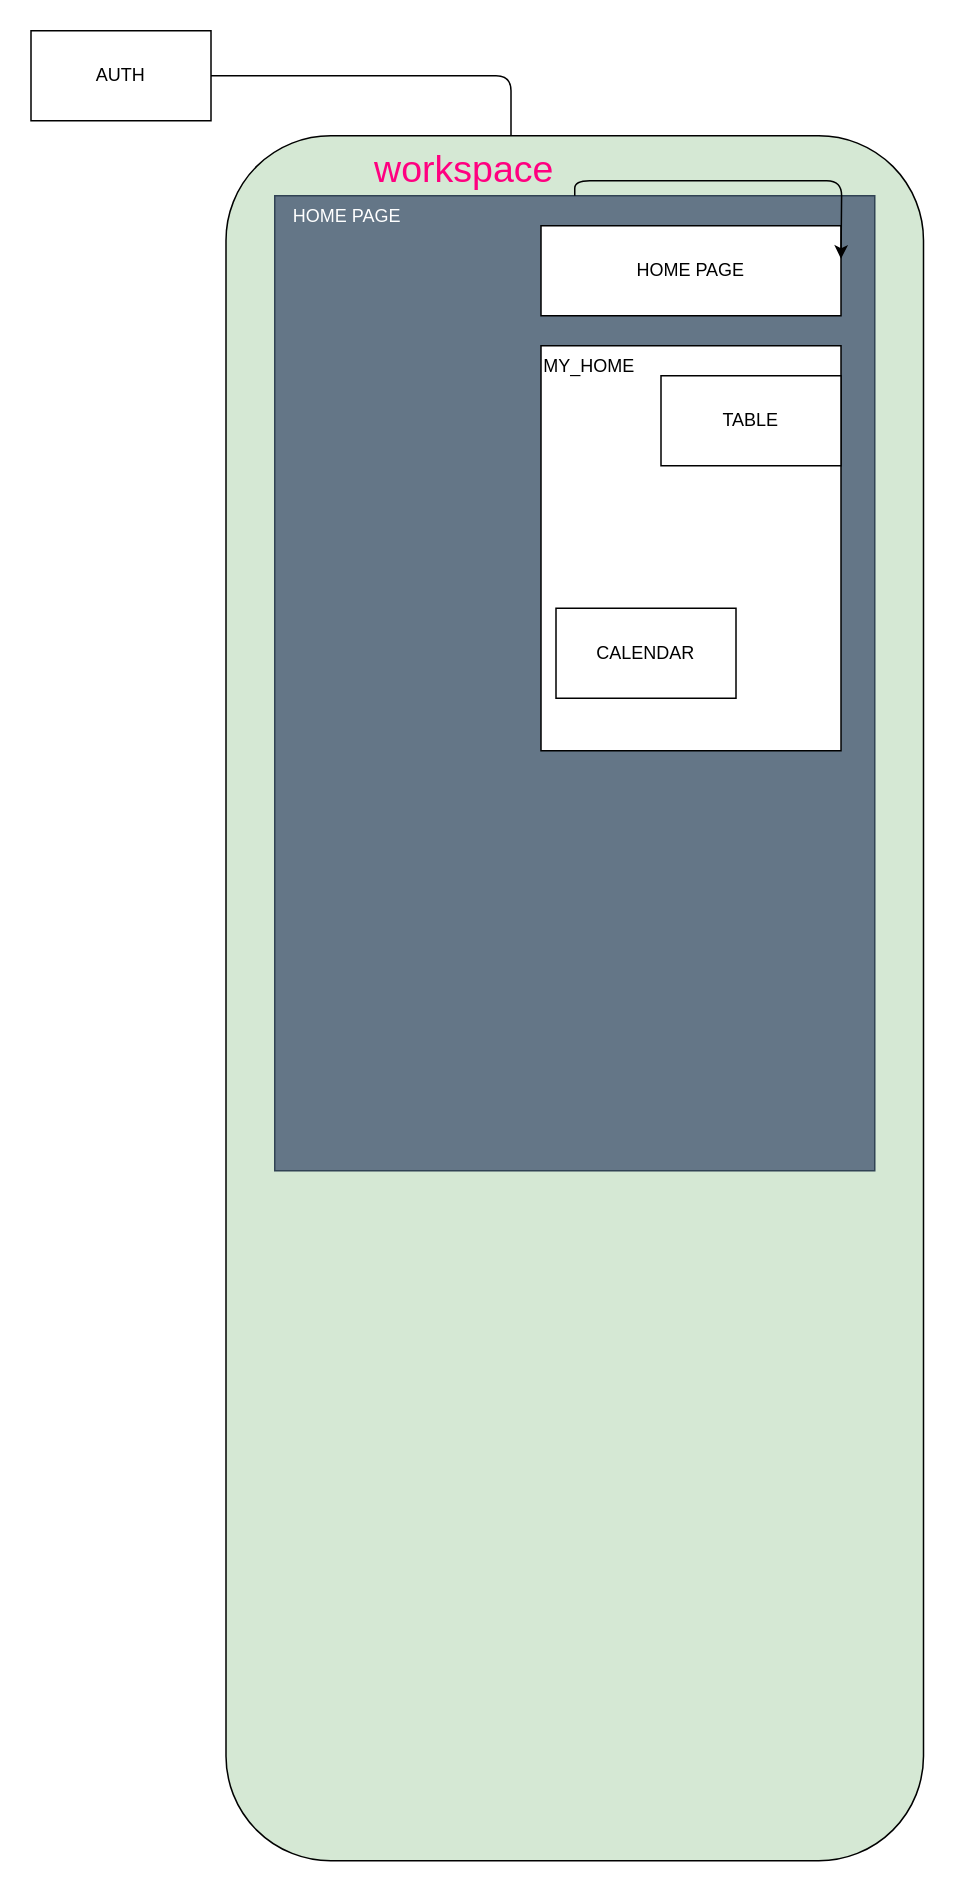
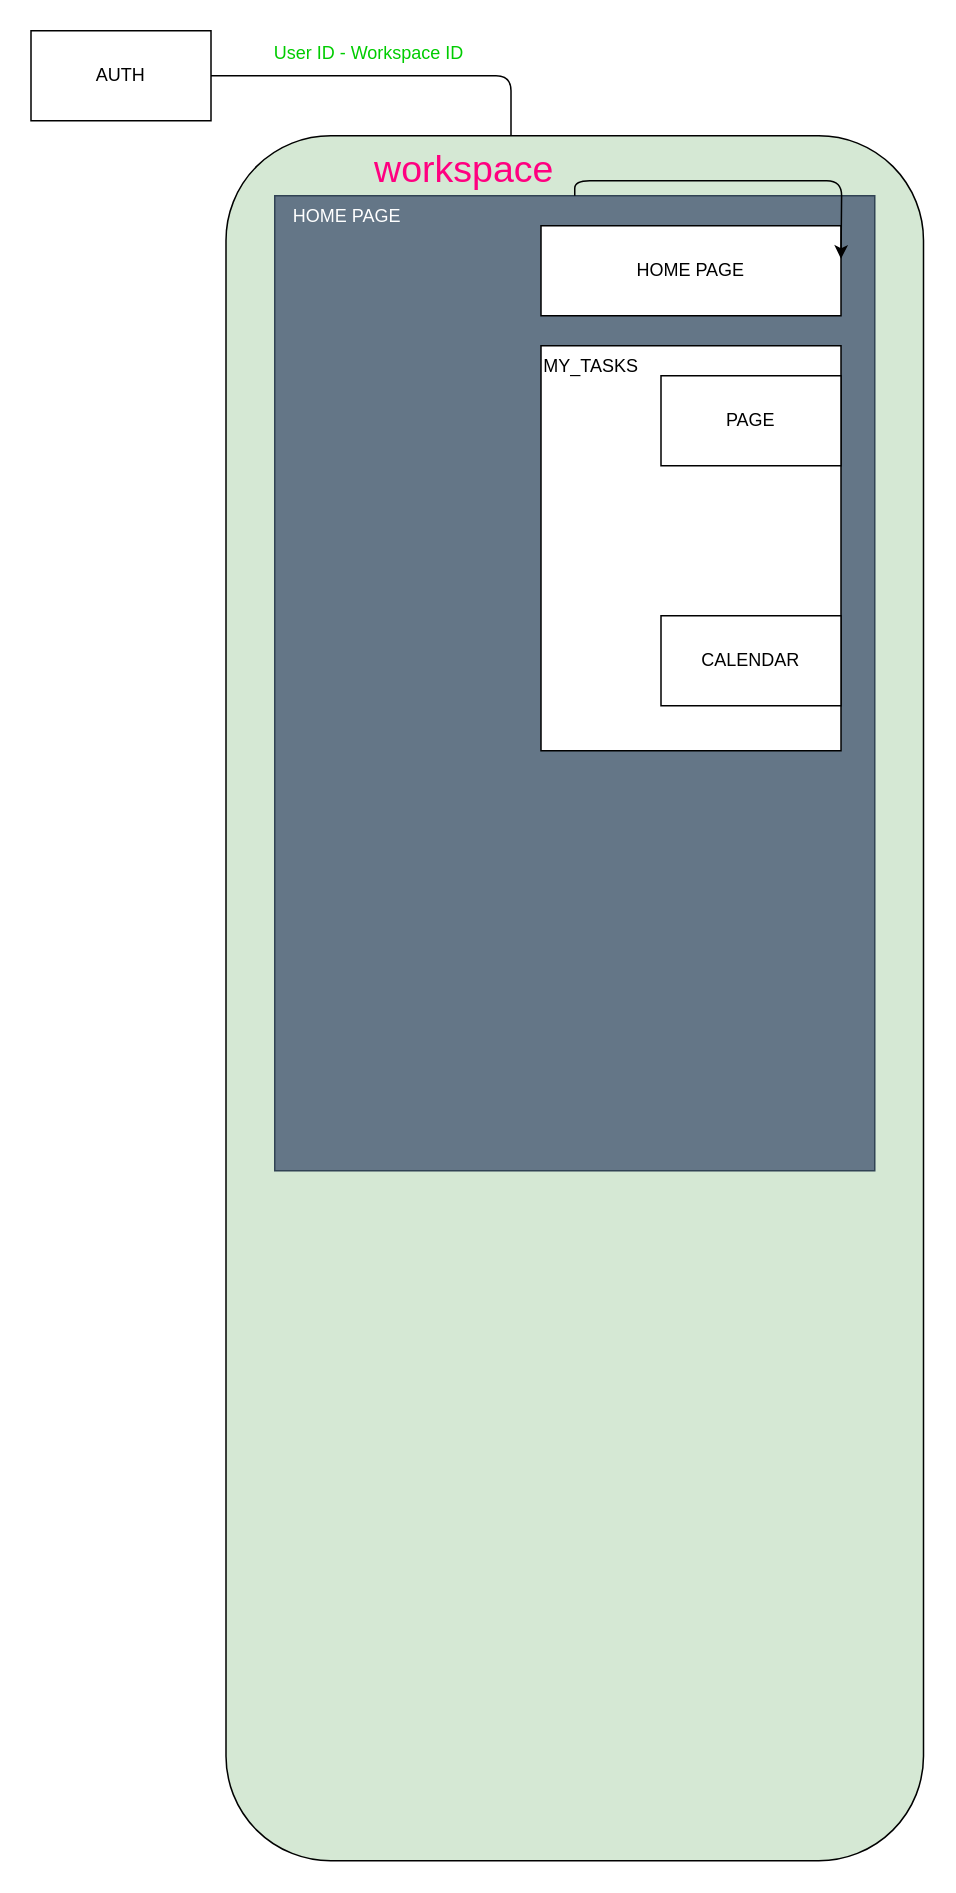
none -> (368, 53)
(579, 367) -> (584, 367)
(751, 421) -> (751, 421)
(646, 653) -> (751, 661)
